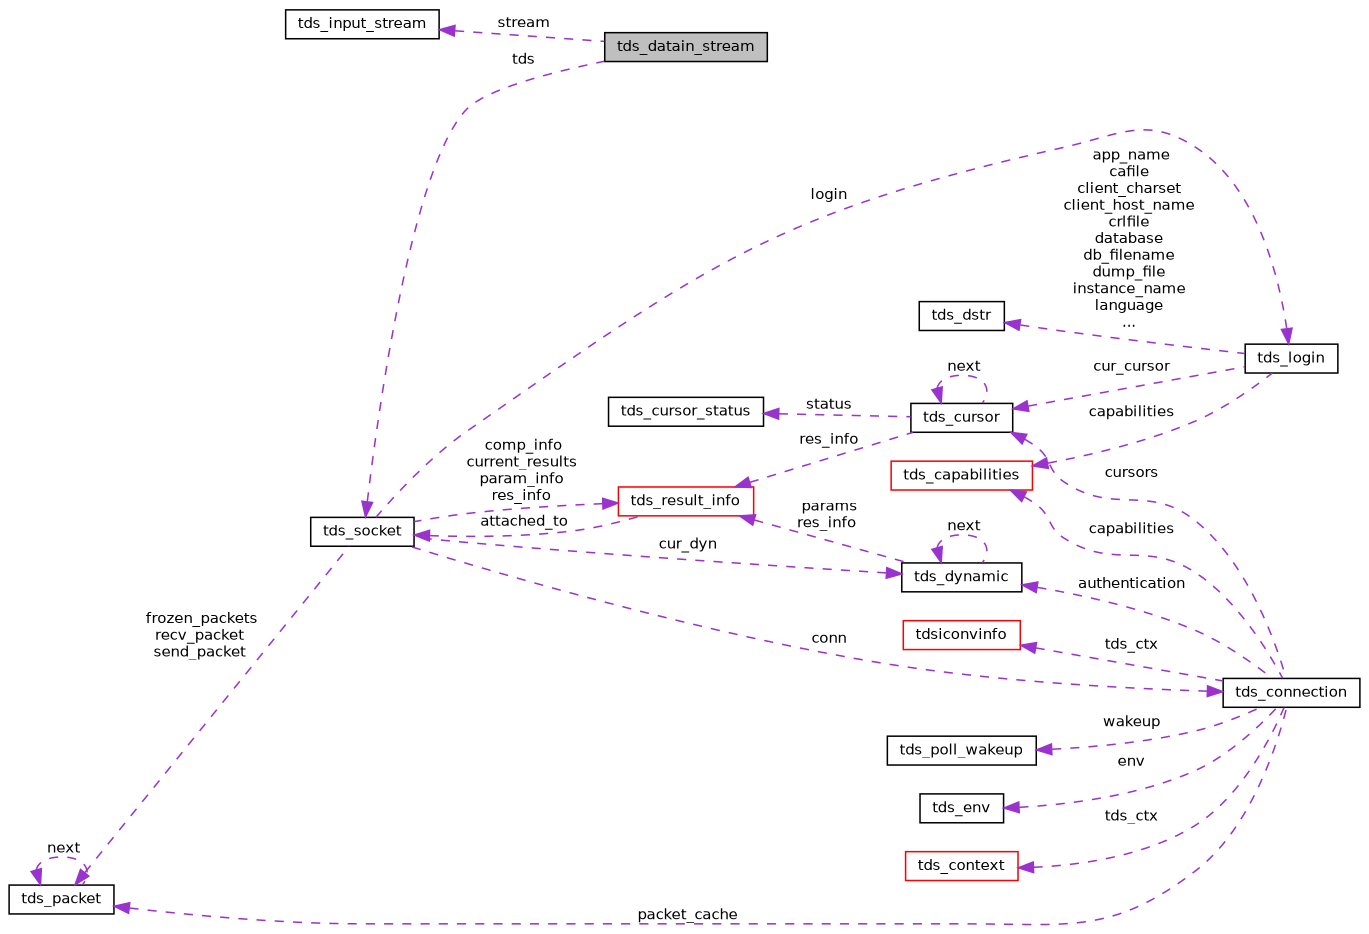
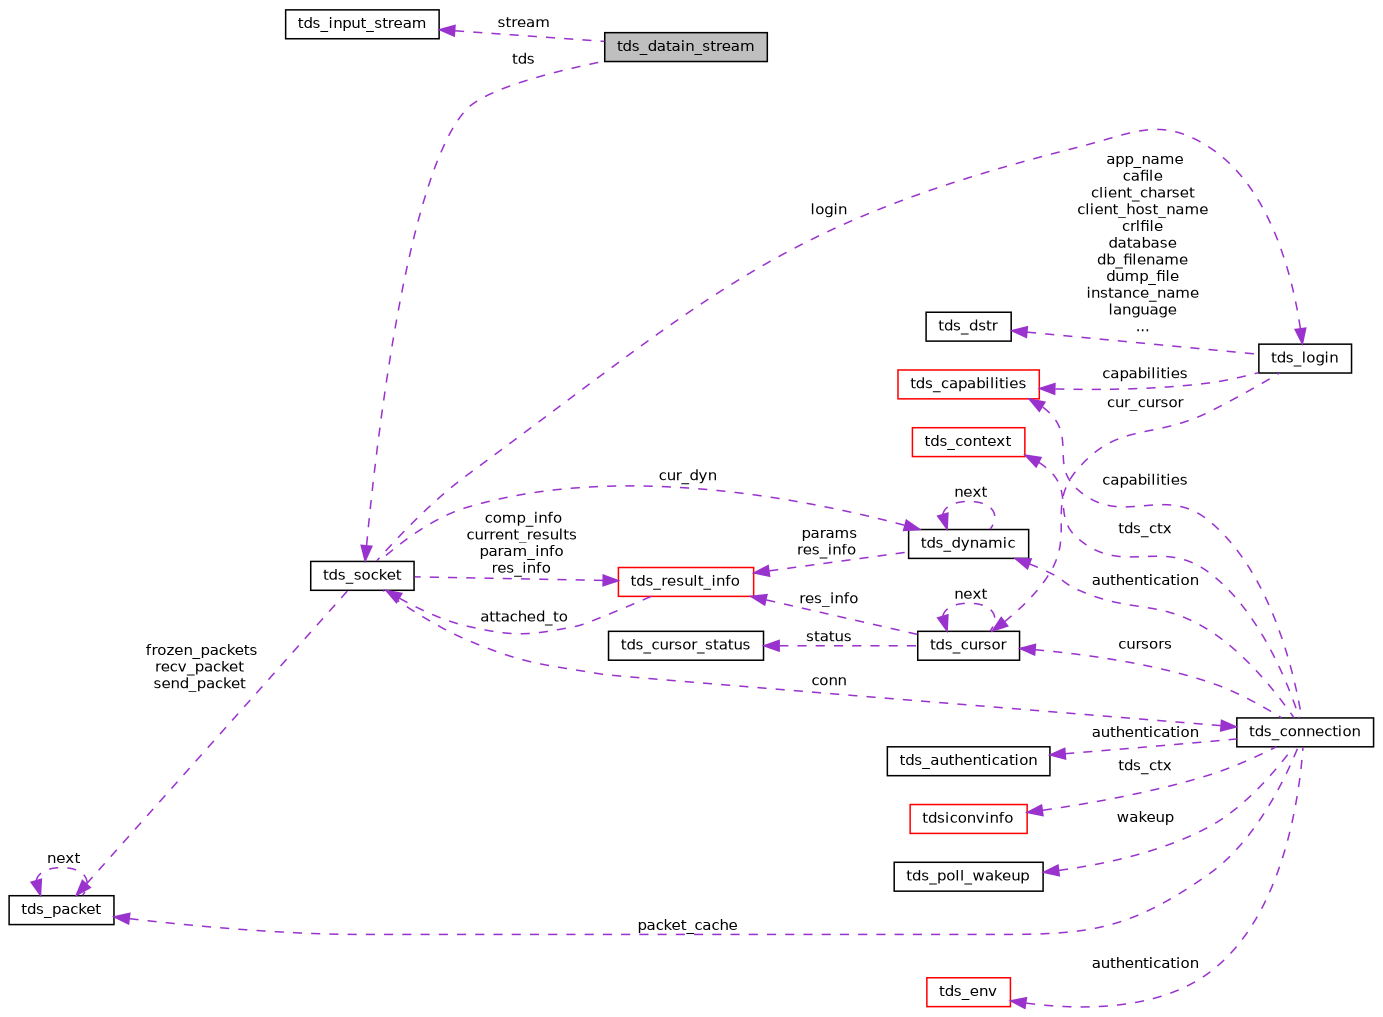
none -> (969, 761)
(1130, 762) -> (1143, 964)
(962, 808) -> (969, 992)
